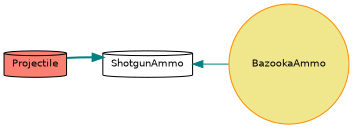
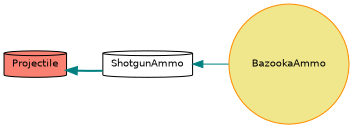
(80, 57) -> (90, 71)
